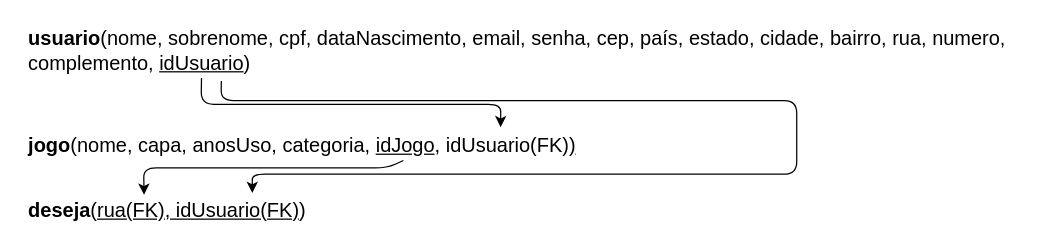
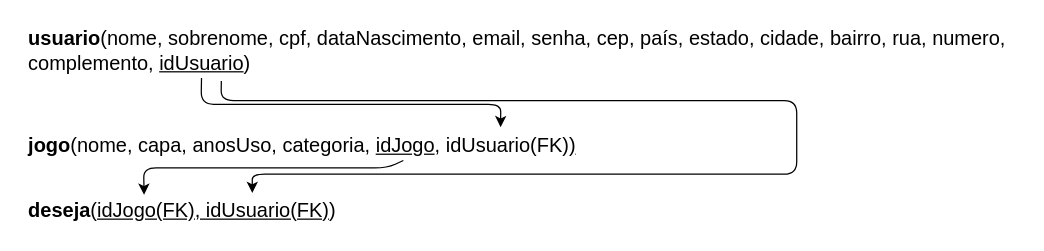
(186, 211) -> (200, 211)
